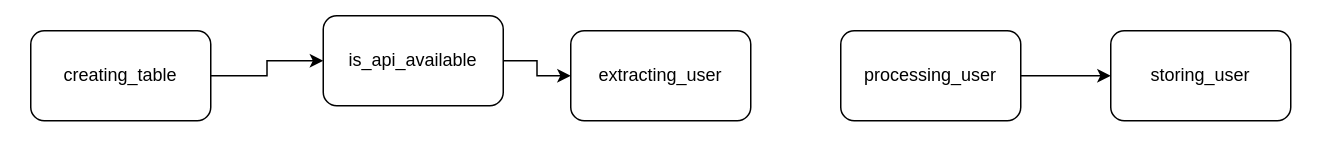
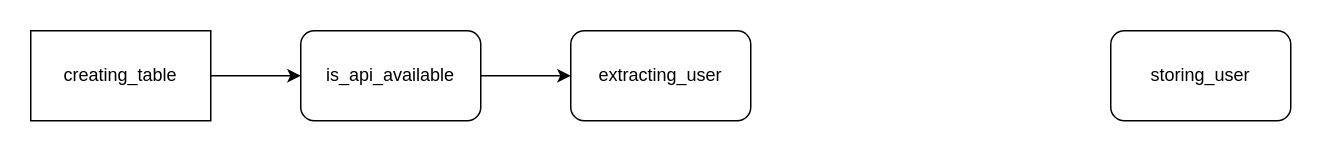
(413, 61) -> (391, 76)
(121, 76) -> (121, 76)
(931, 76) -> none
(1061, 76) -> none
